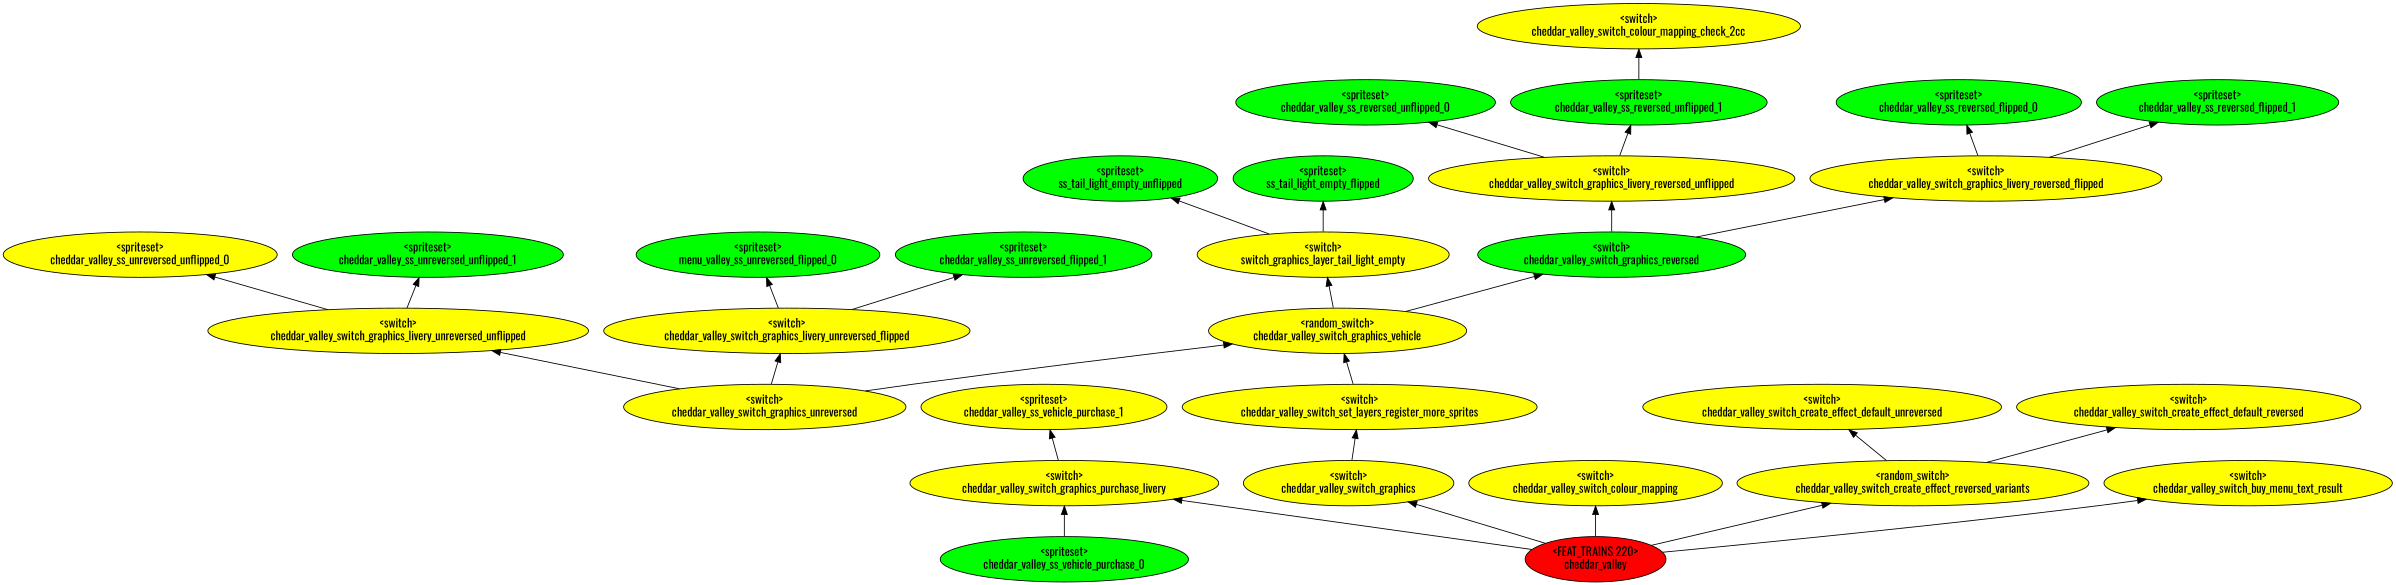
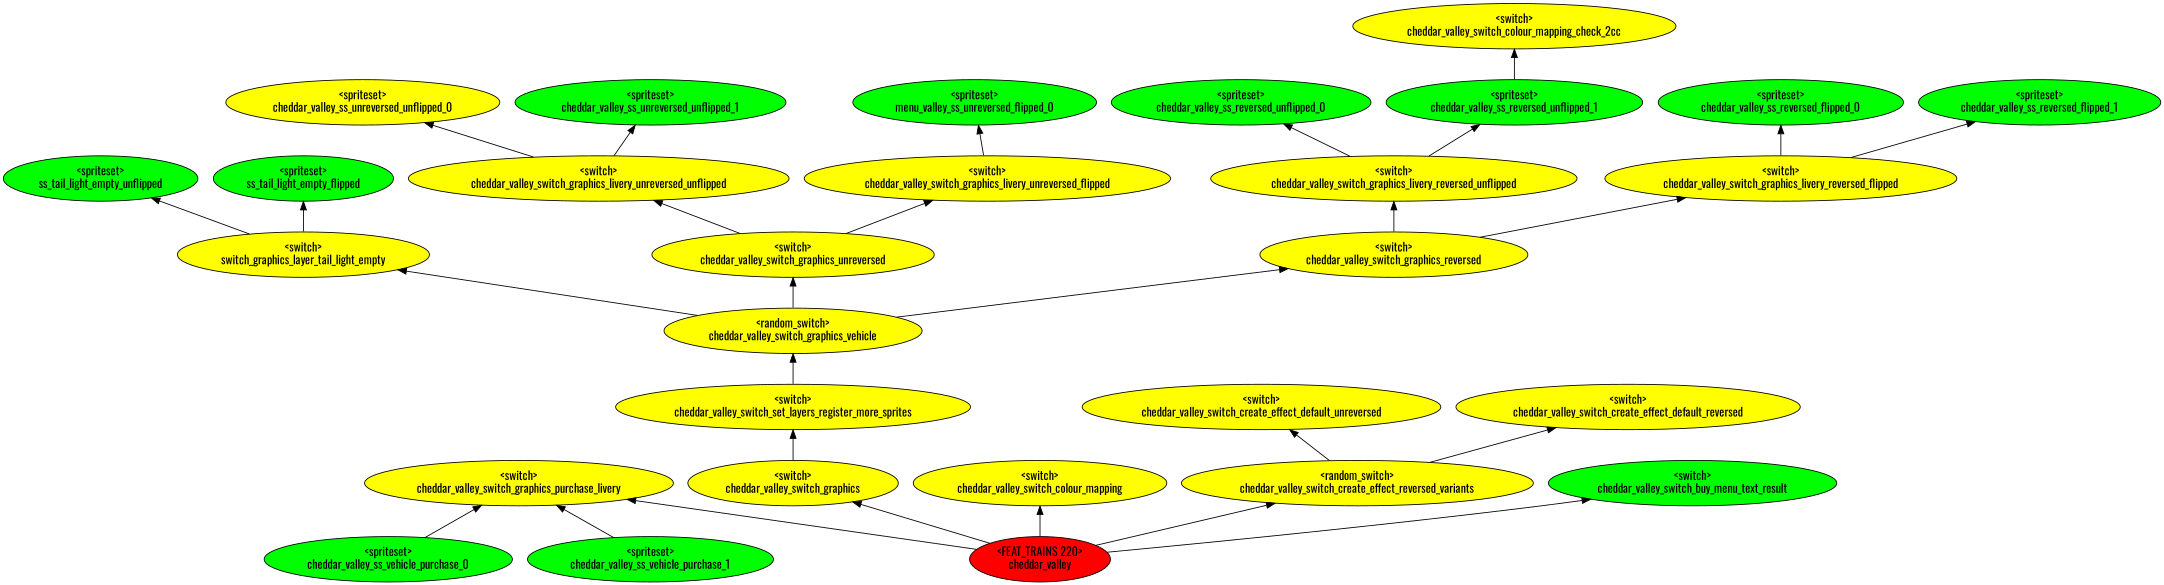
(1024, 255) -> none
(1612, 255) -> (1394, 255)
(1044, 367) -> (793, 297)
(1044, 407) -> (651, 559)
(1055, 449) -> (589, 524)
(2248, 483) -> (1693, 483)
